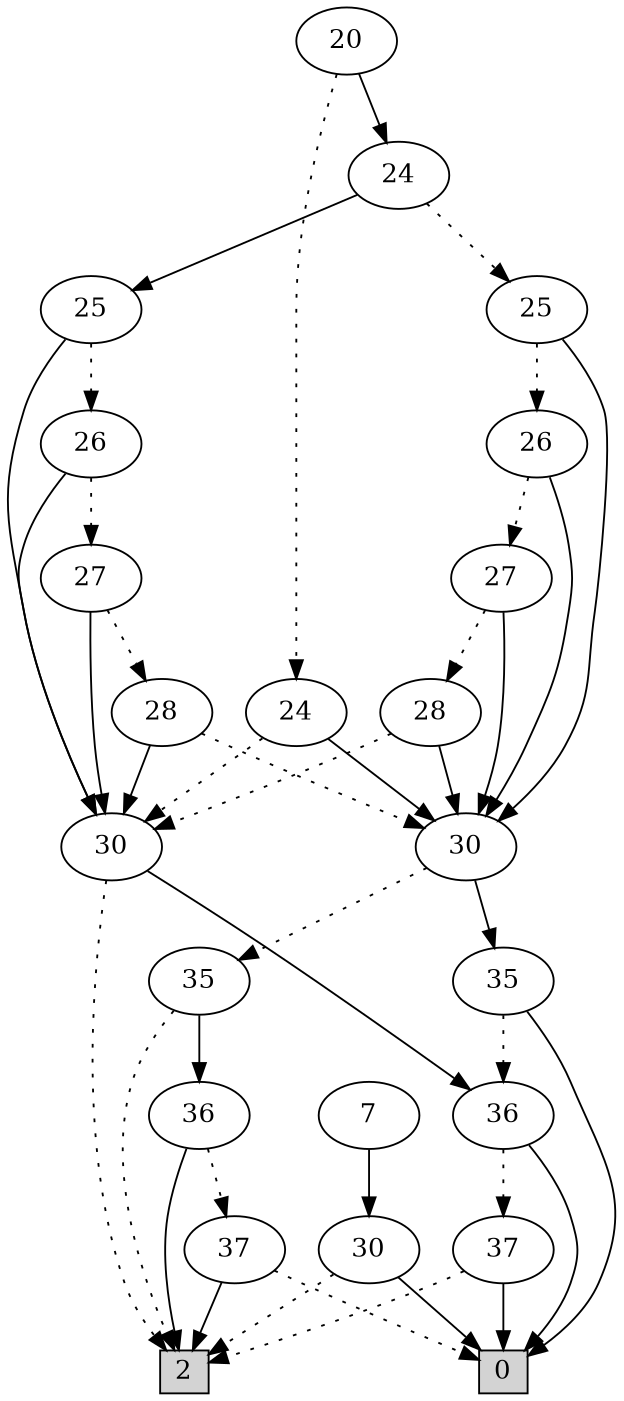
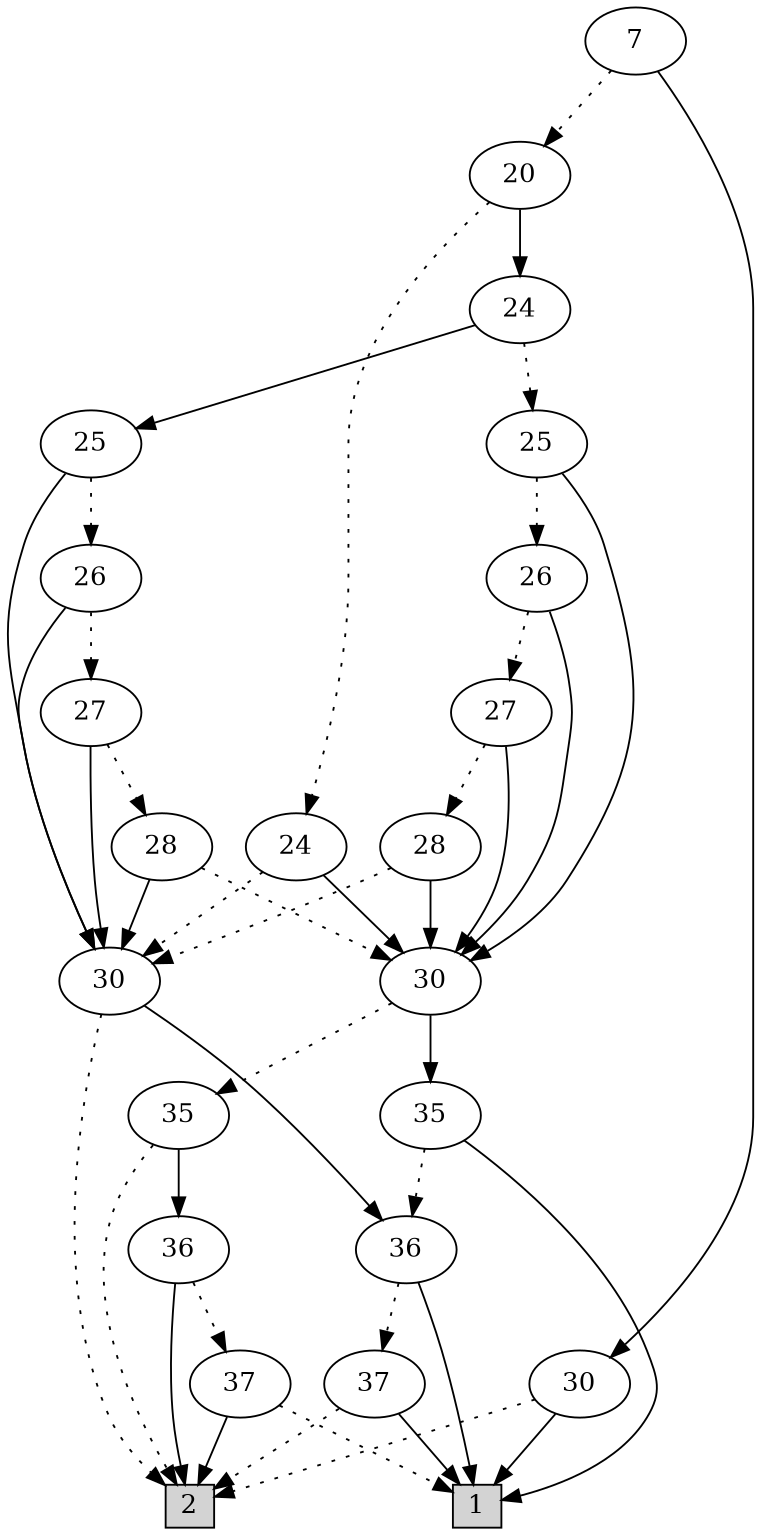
none -> (584, 101)
(503, 1372) -> (477, 1506)
